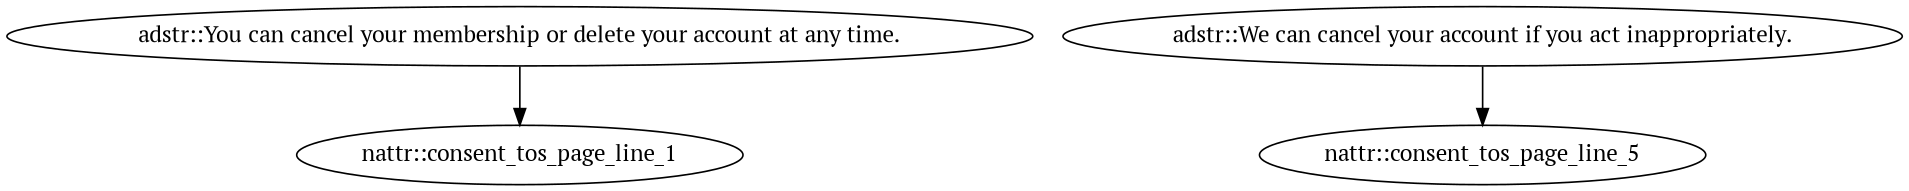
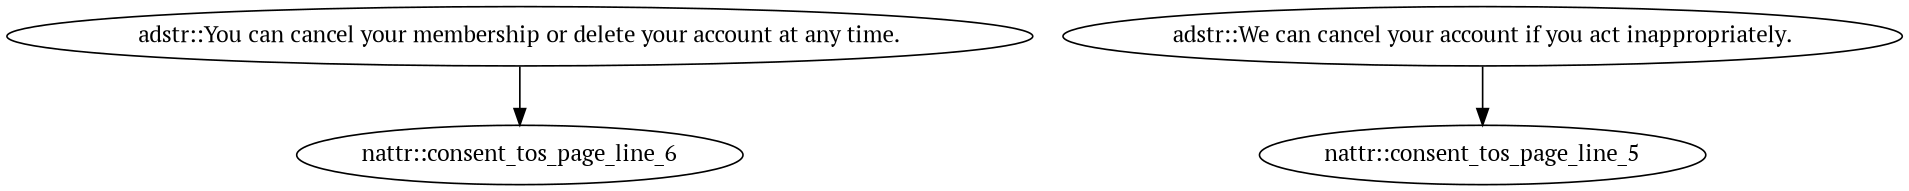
(520, 155) -> (520, 155)
